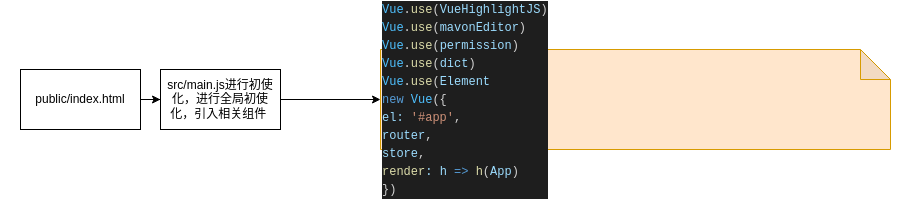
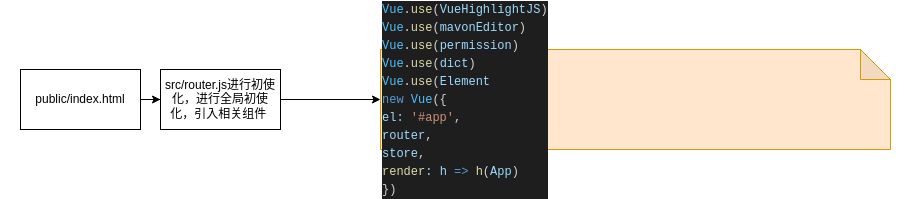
(221, 100) -> (221, 100)
